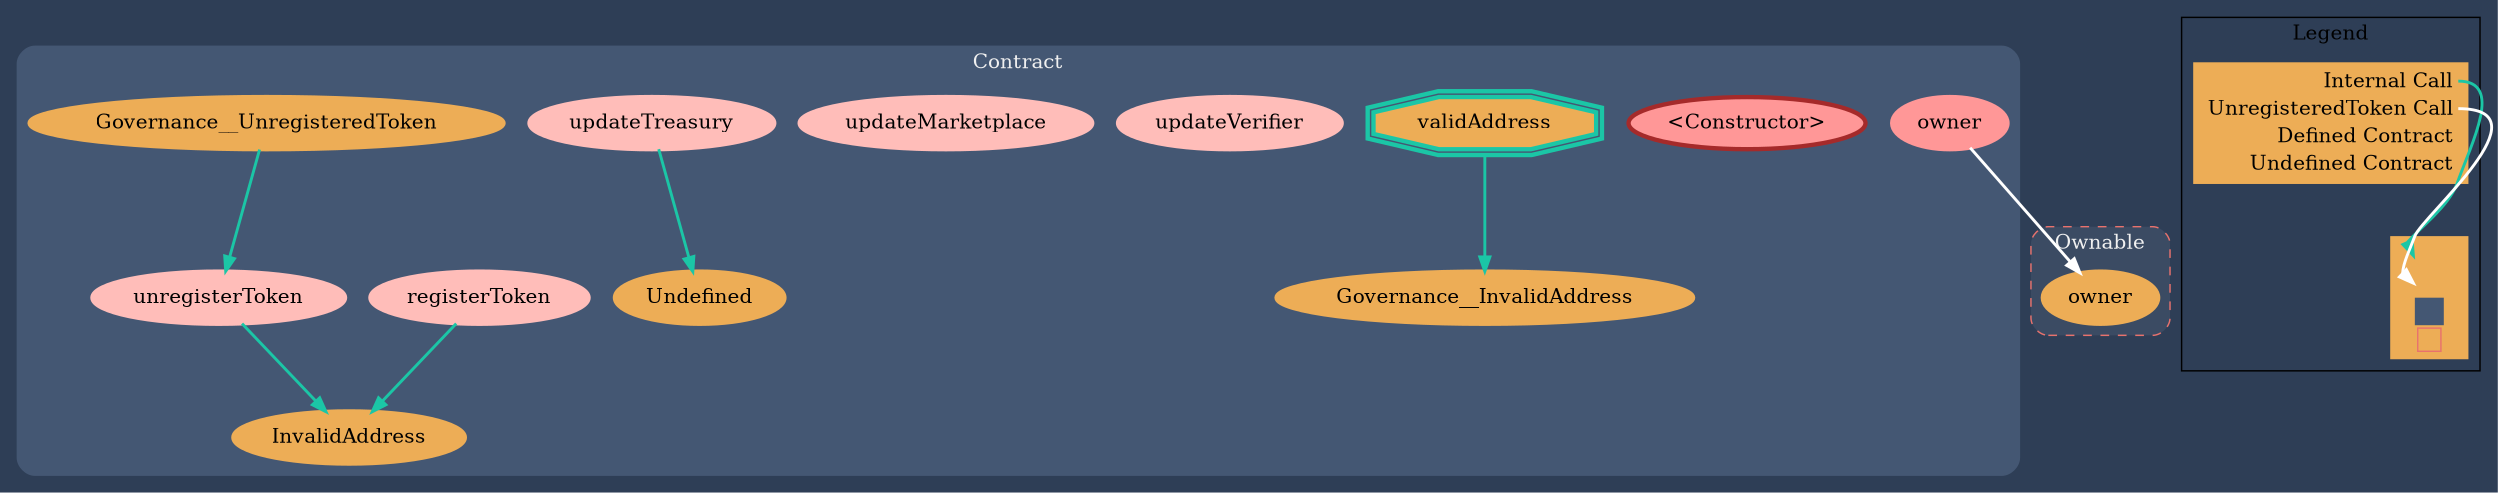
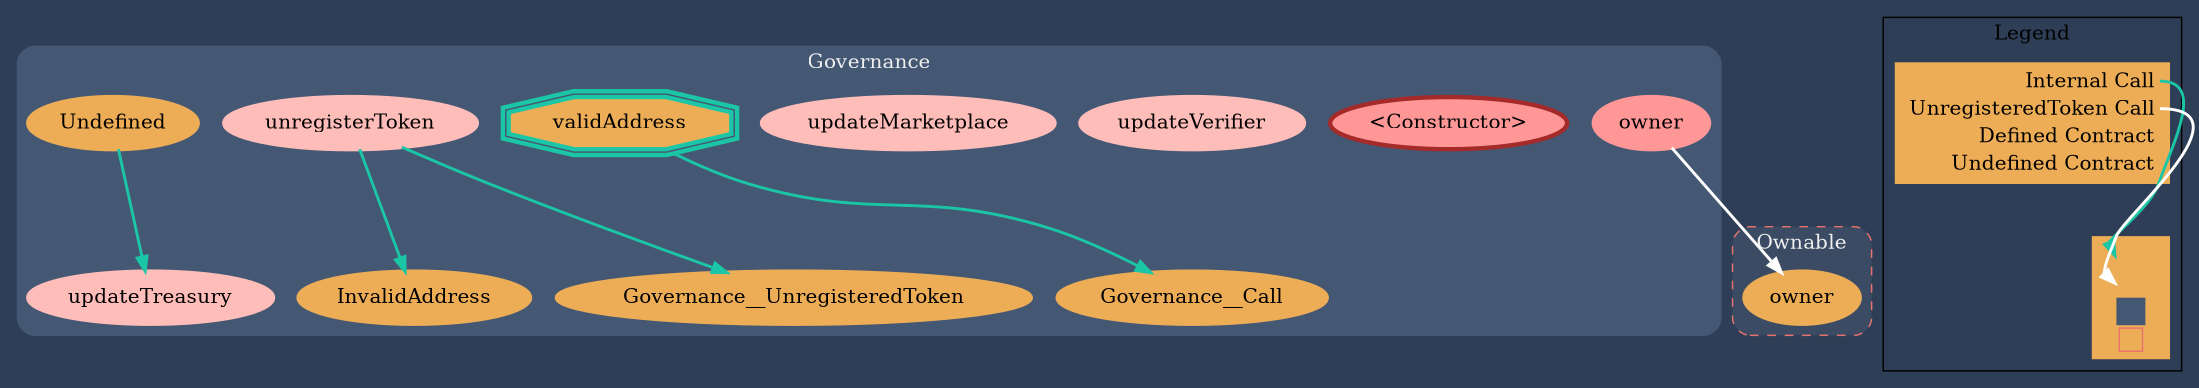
(1018, 63) -> (869, 63)
(245, 203) -> (556, 210)
(674, 203) -> (130, 203)
(479, 298) -> none
(1485, 298) -> (1192, 298)
